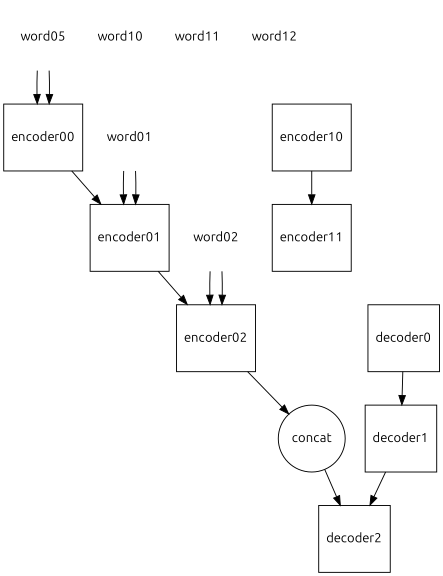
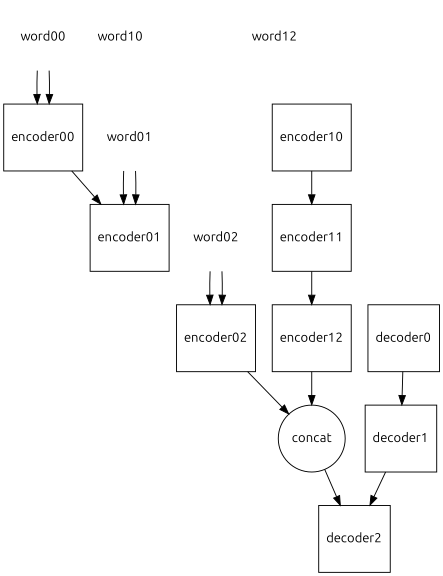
(43, 37) -> (43, 37)
(197, 37) -> none
(170, 284) -> none
none -> (312, 338)
